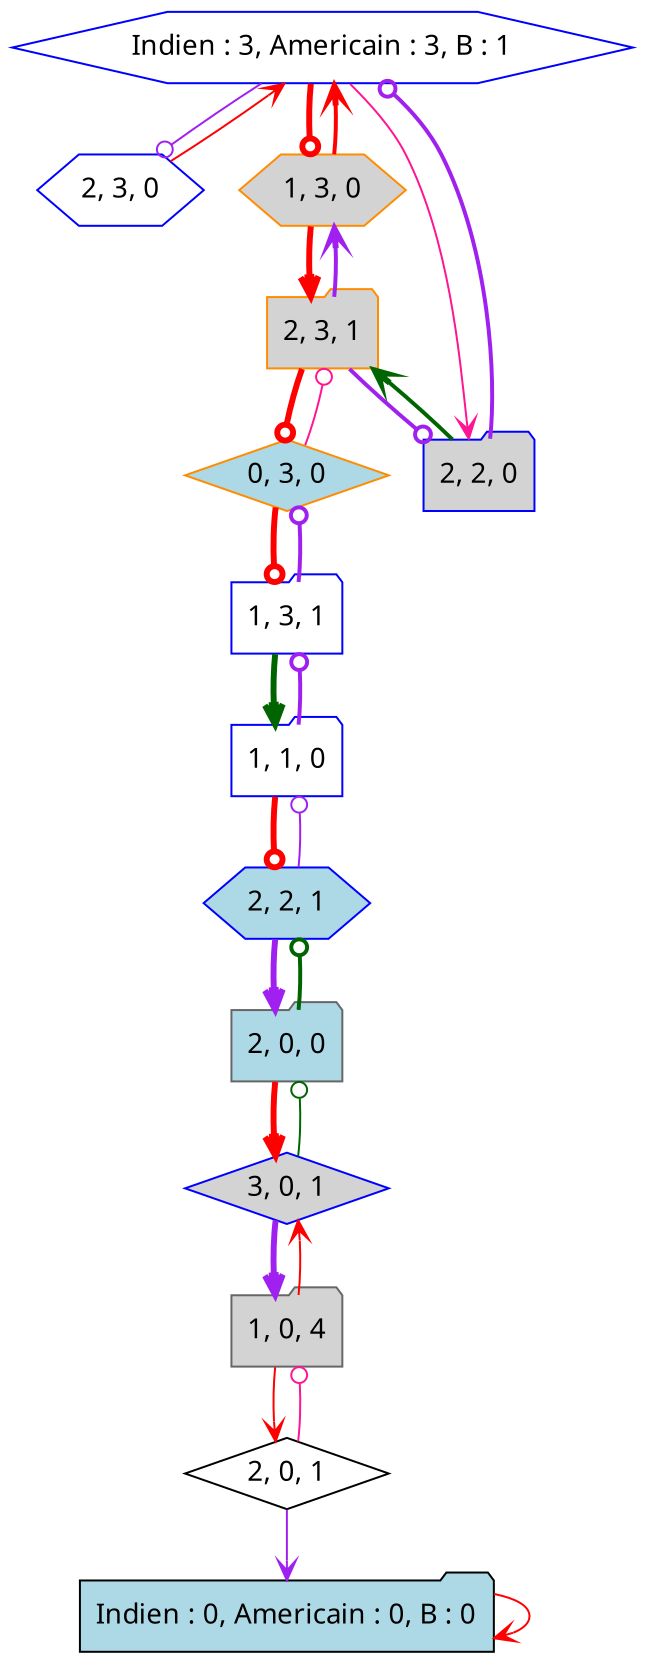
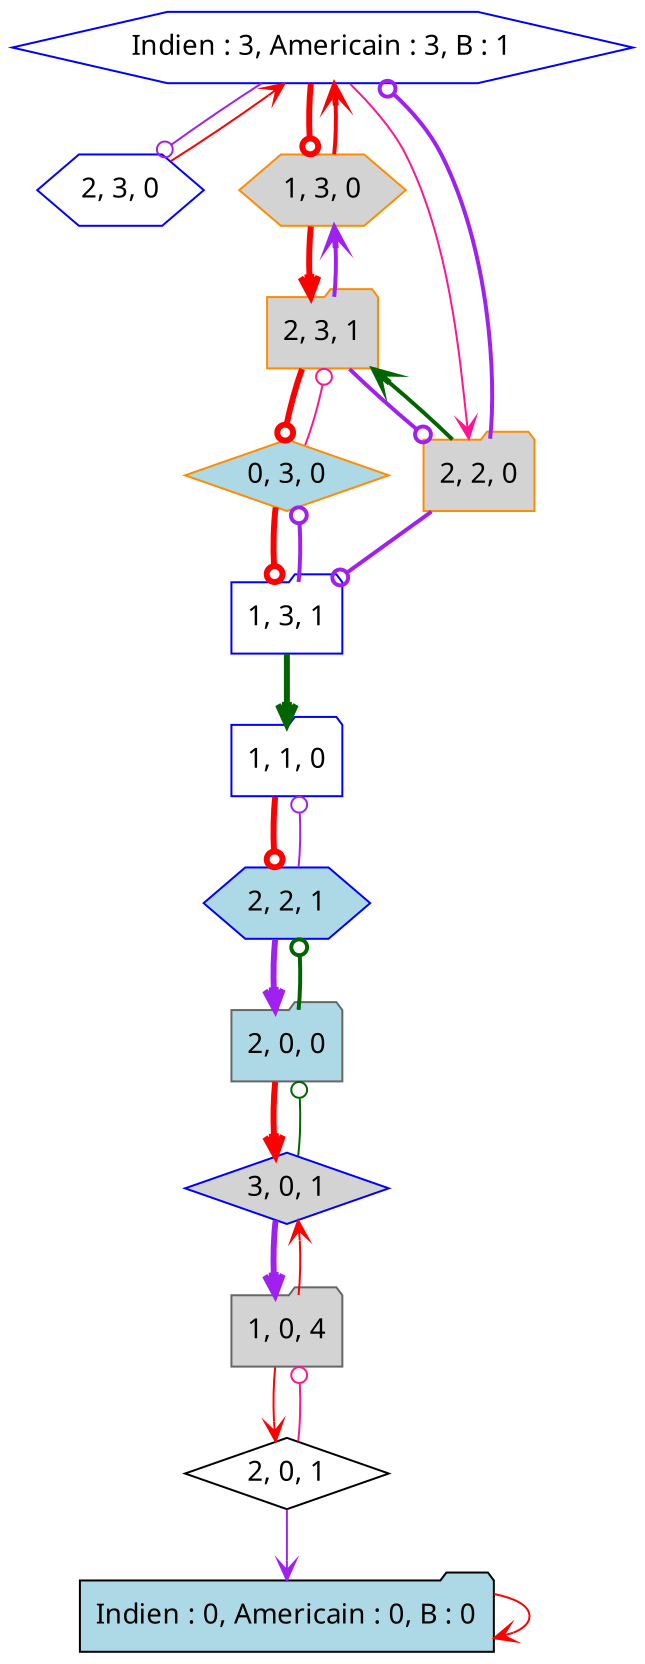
(479, 475) -> (479, 475)
(300, 697) -> (389, 542)
